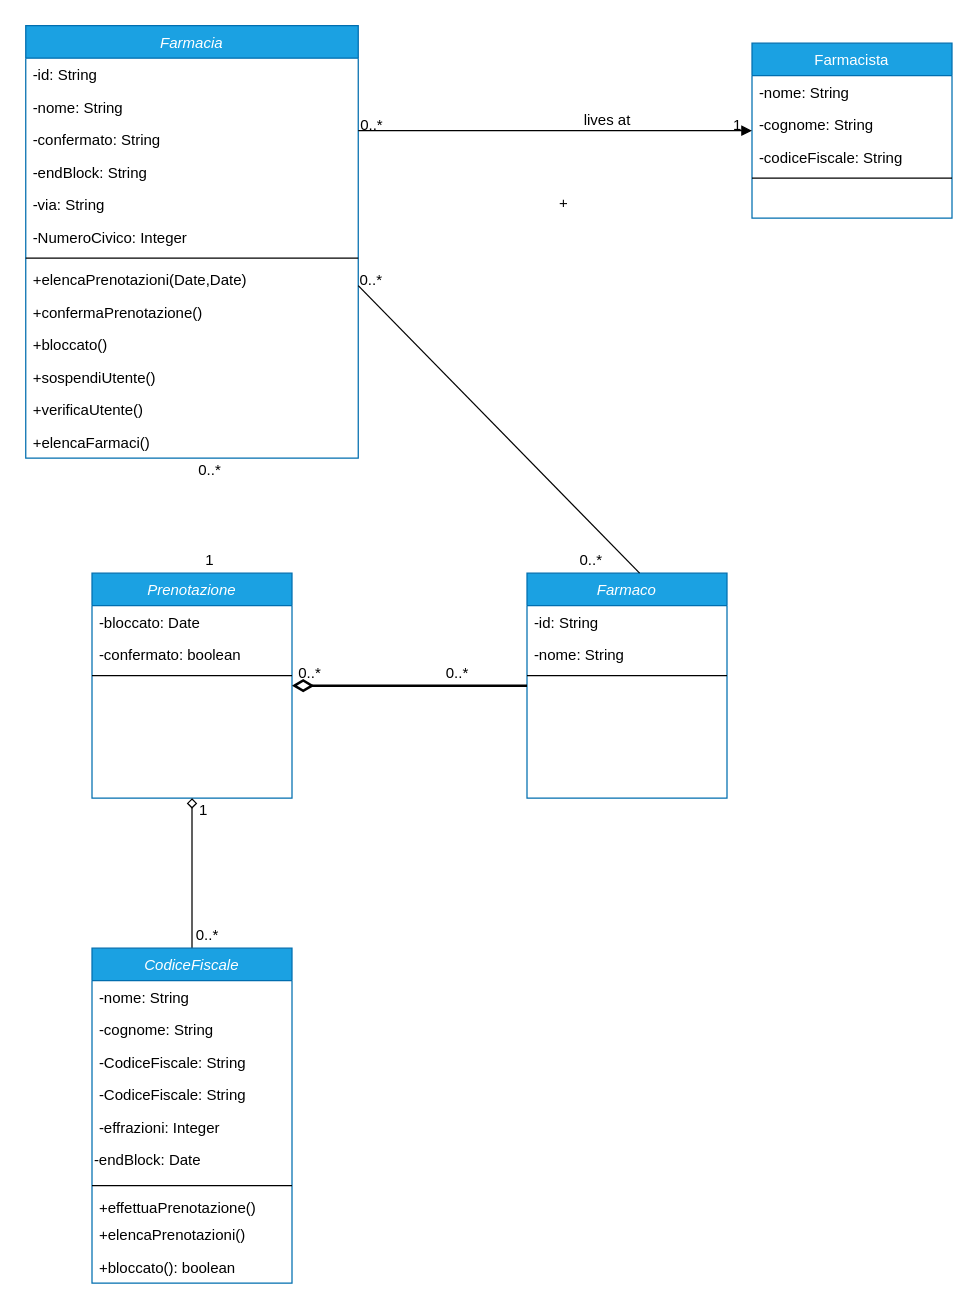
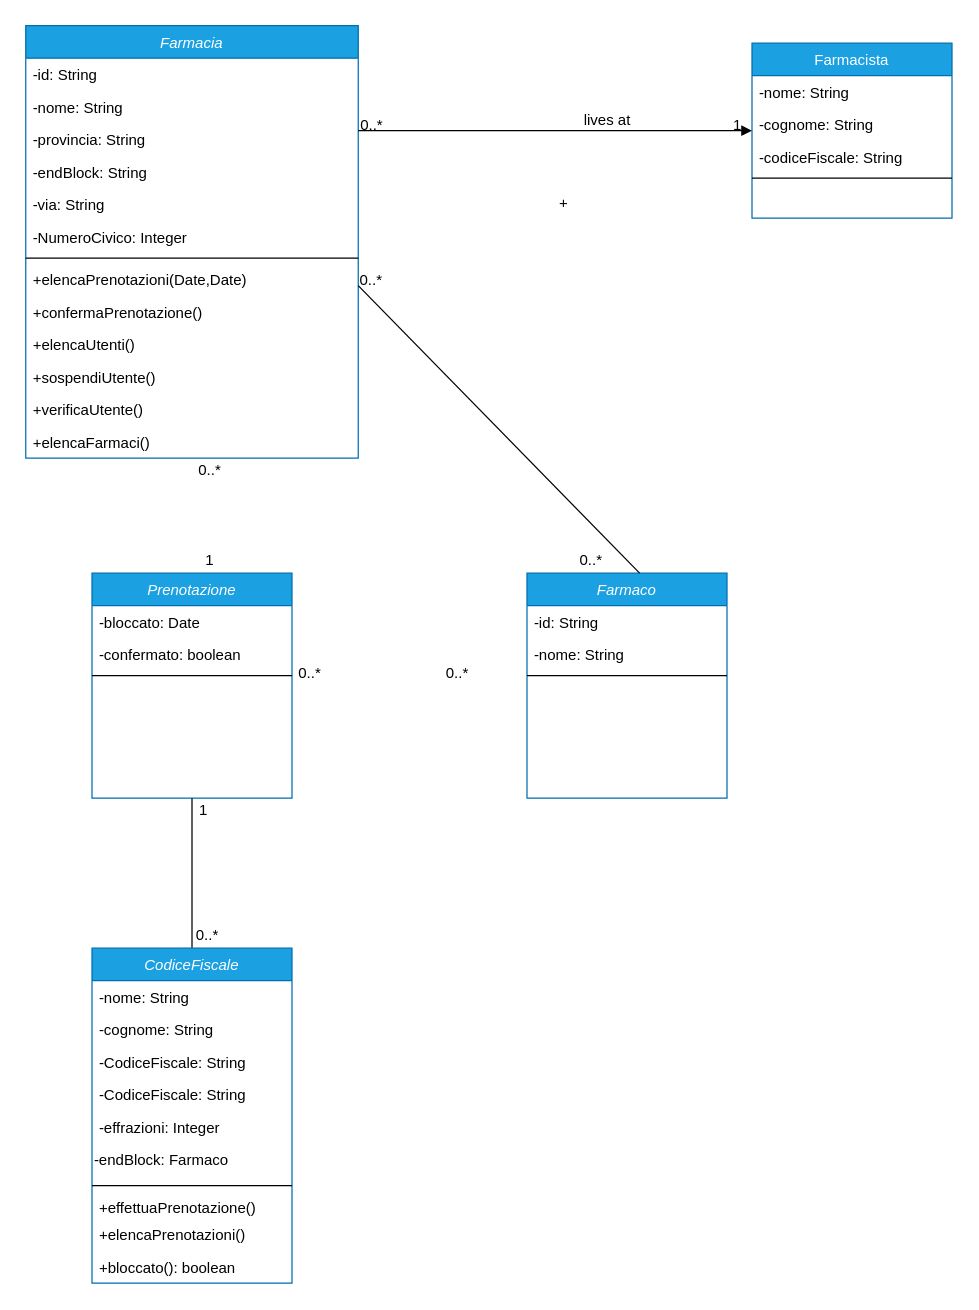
(106, 140) -> (98, 140)
(77, 345) -> (92, 345)
(418, 686) -> none
(192, 808) -> (192, 805)
(152, 1161) -> (164, 1161)
